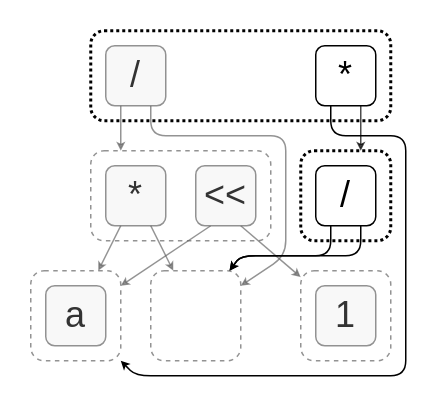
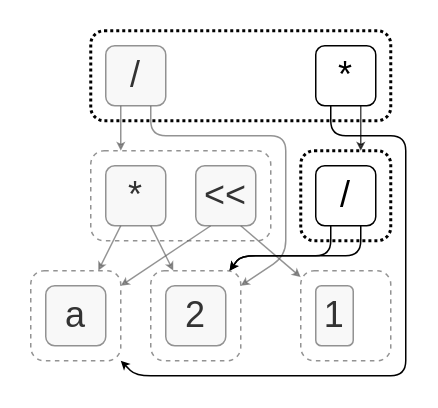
none -> (196, 316)
(346, 316) -> (335, 316)
